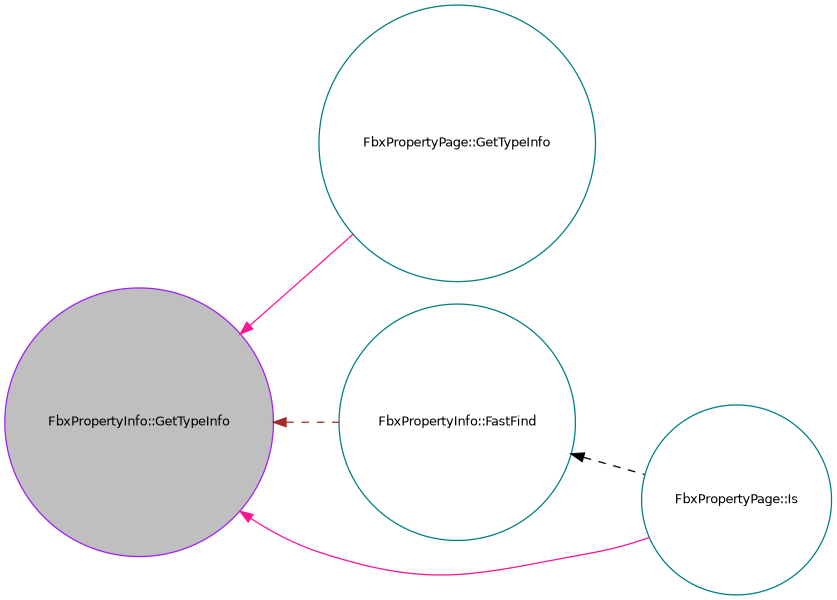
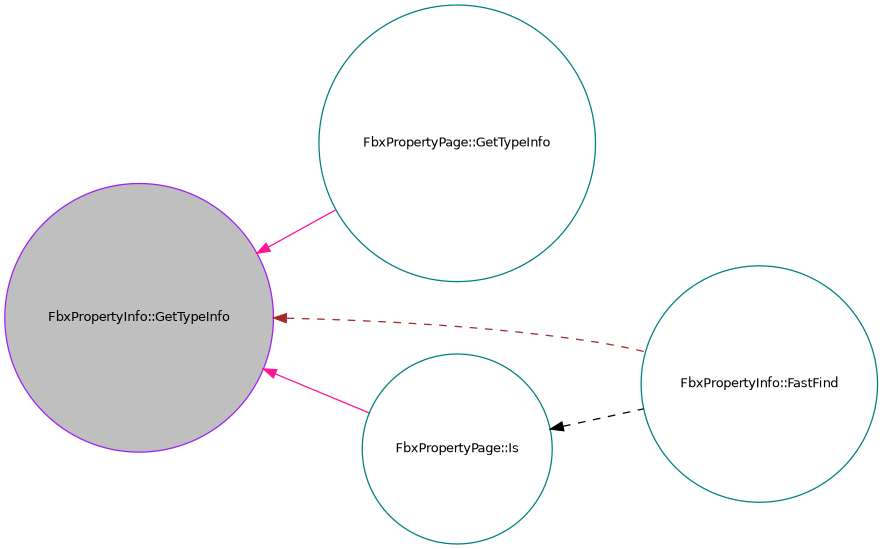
(614, 466) -> (603, 418)
